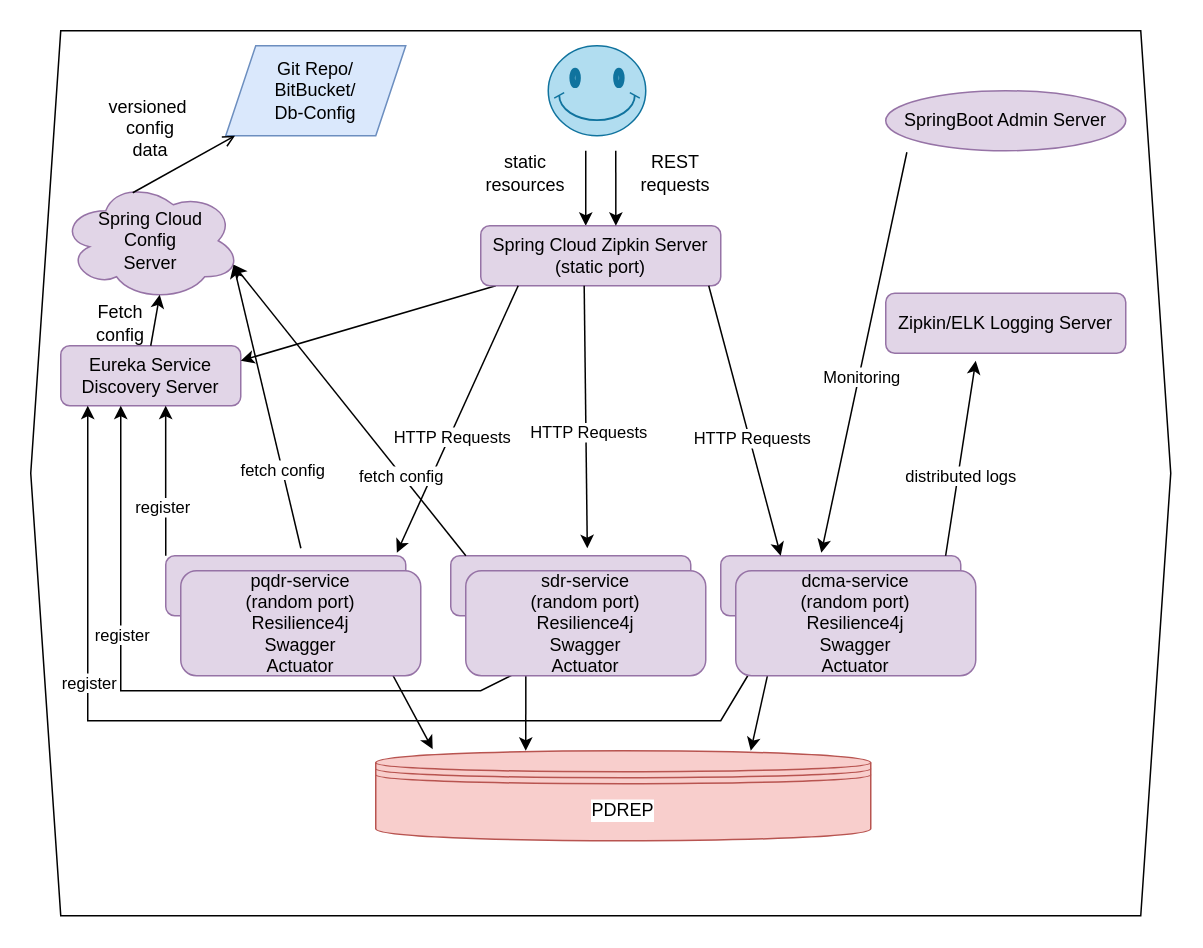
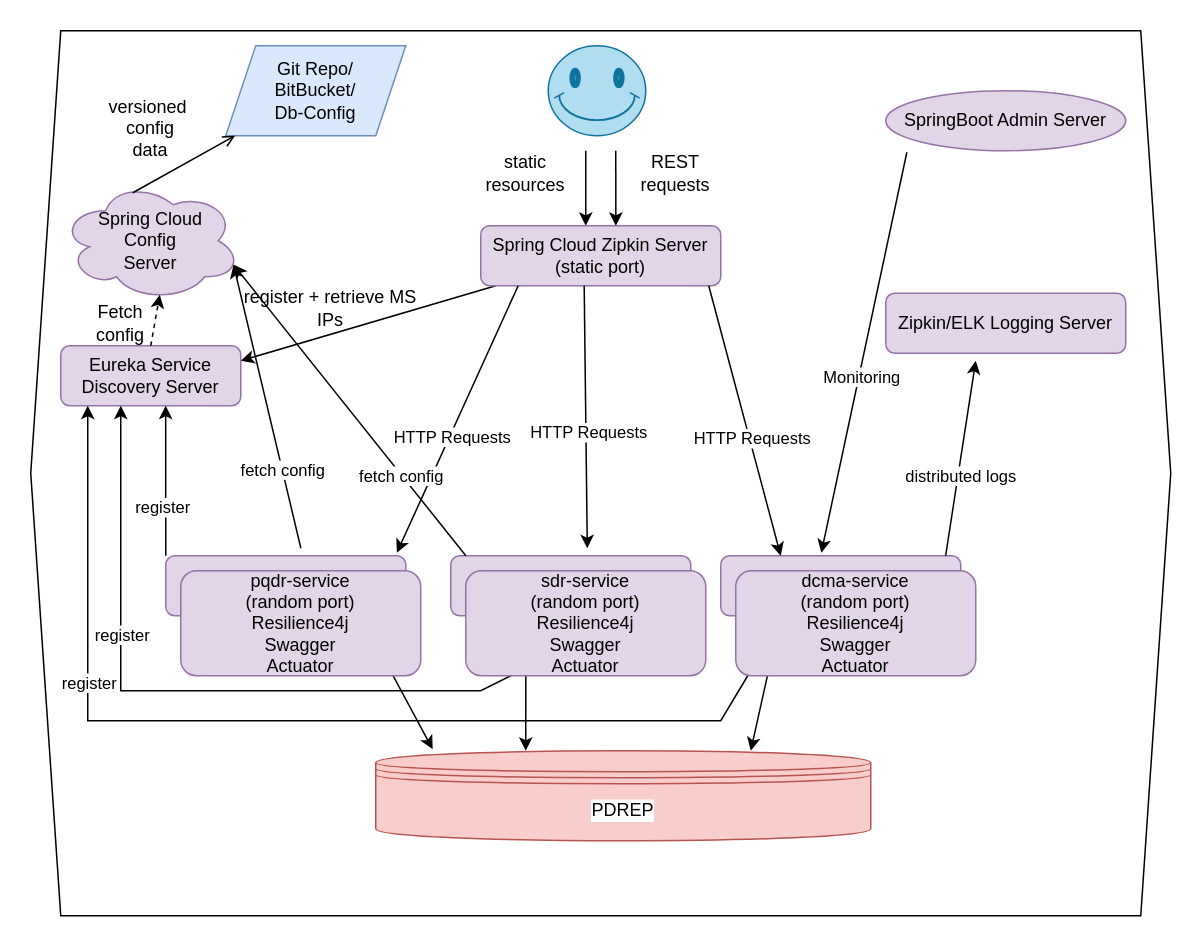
none -> (331, 308)
(155, 323) -> (155, 323)
